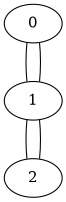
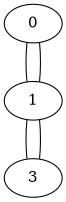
(33, 178) -> (33, 178)
